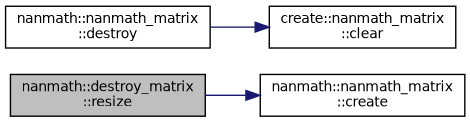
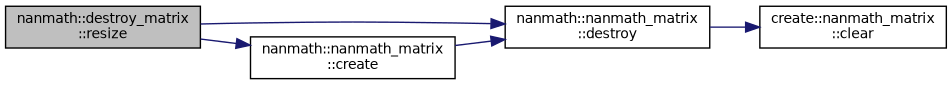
none -> (346, 22)
none -> (473, 43)
